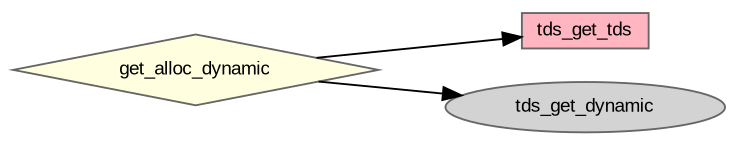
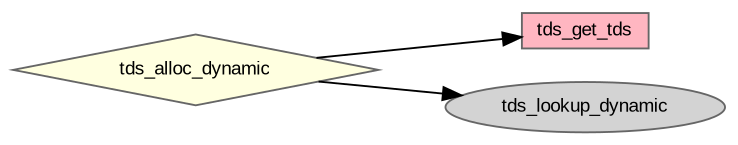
(196, 70) -> (196, 70)
(585, 107) -> (585, 107)
